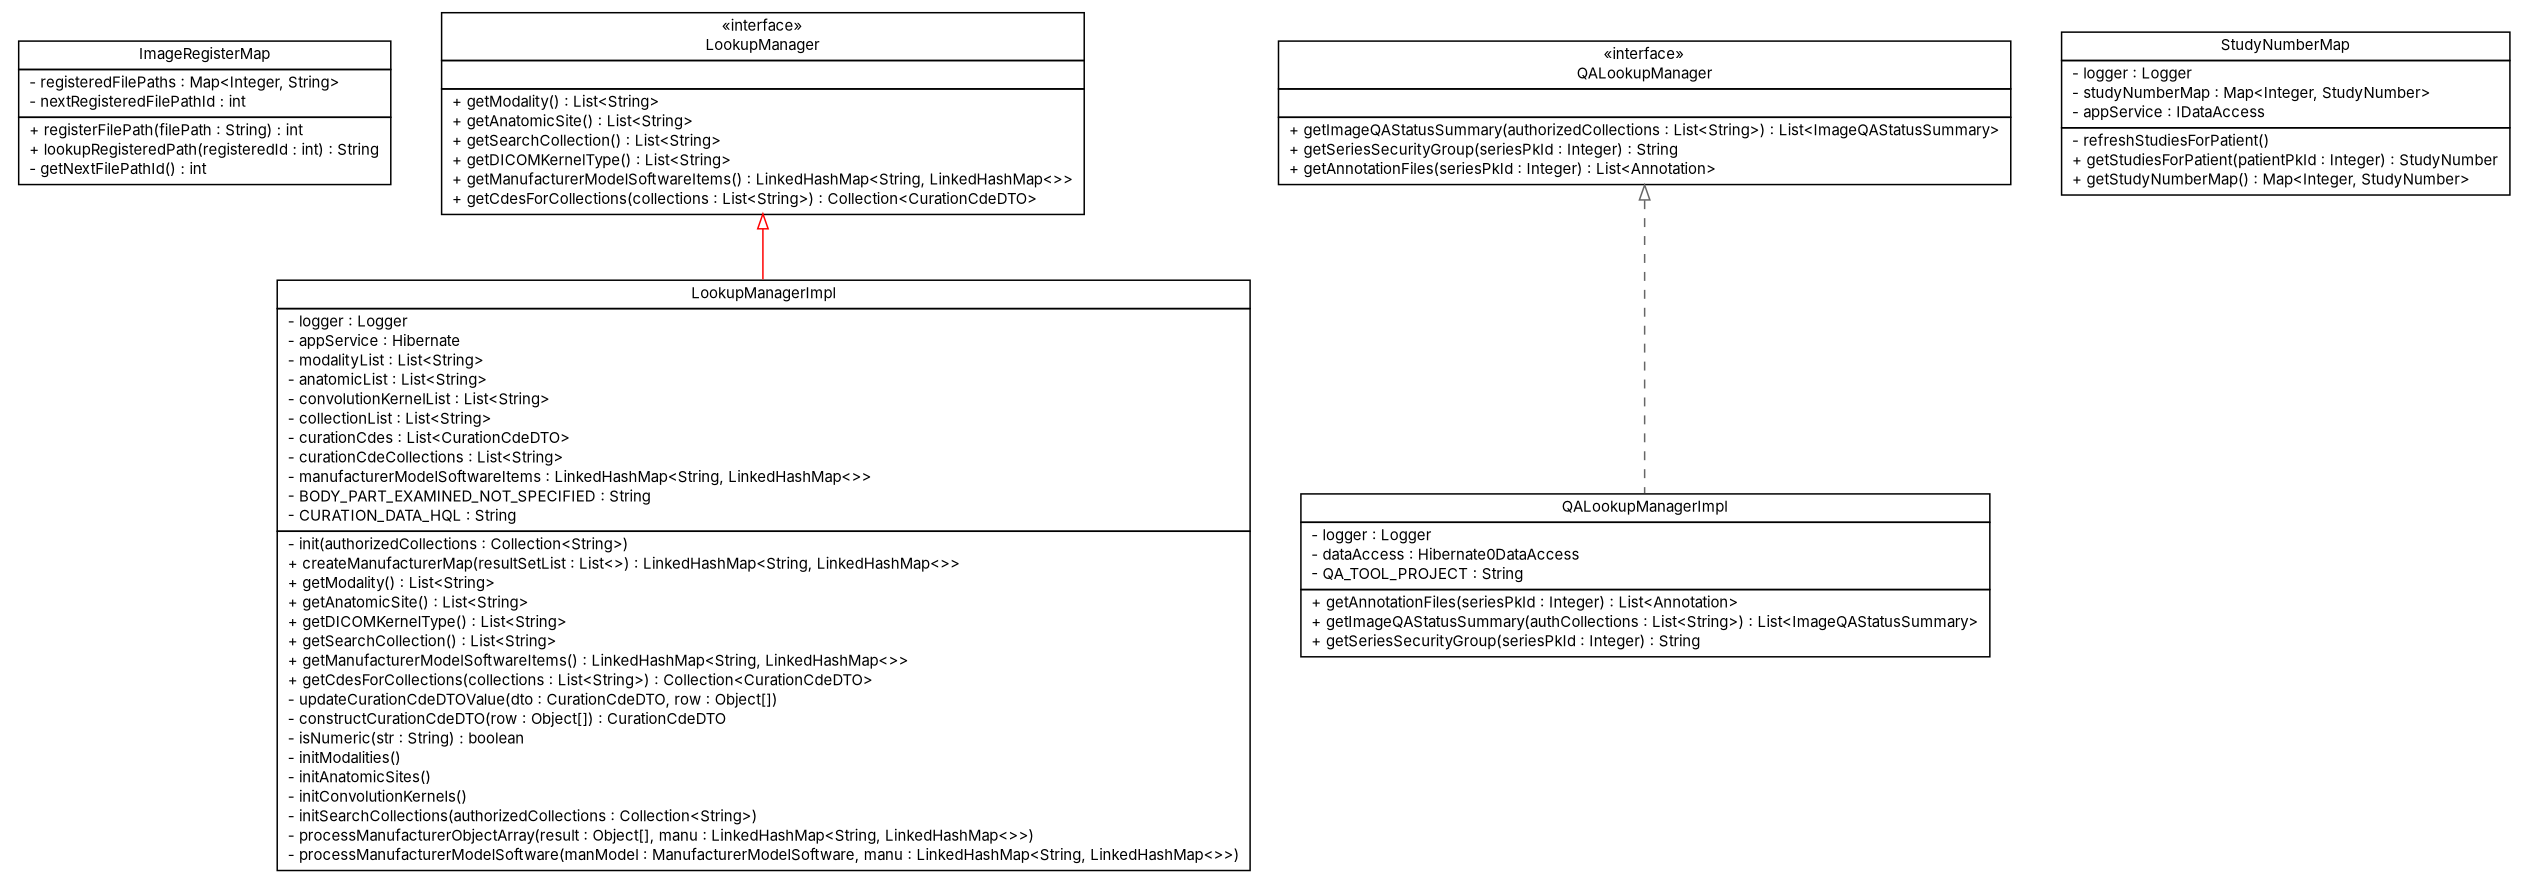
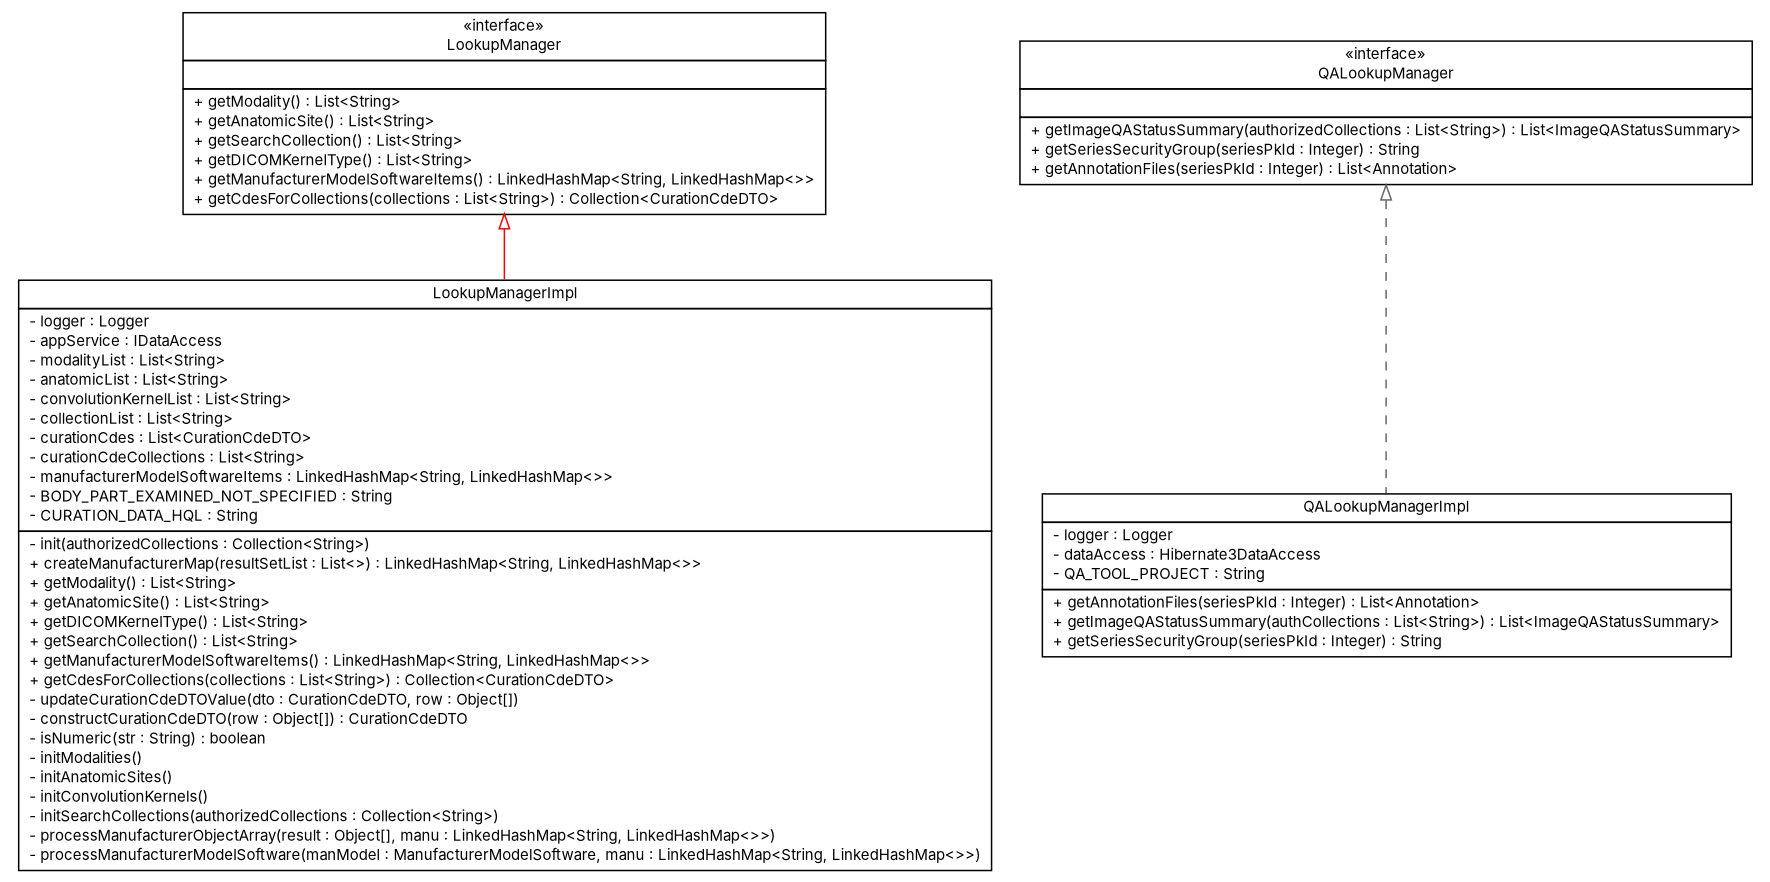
(204, 113) -> none
(2286, 113) -> none
(374, 341) -> (126, 341)
(1446, 555) -> (1187, 555)
